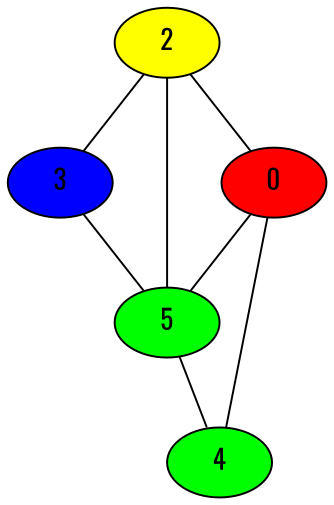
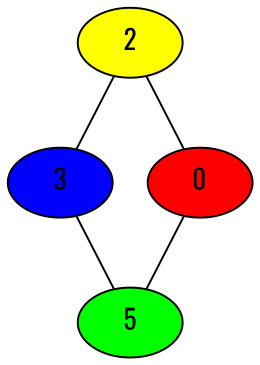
(167, 183) -> none
(220, 462) -> none
